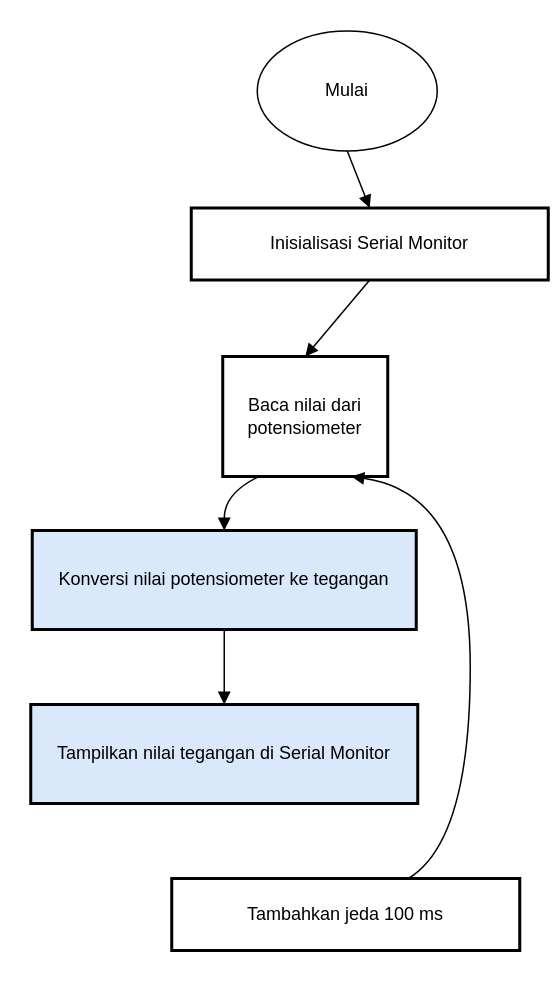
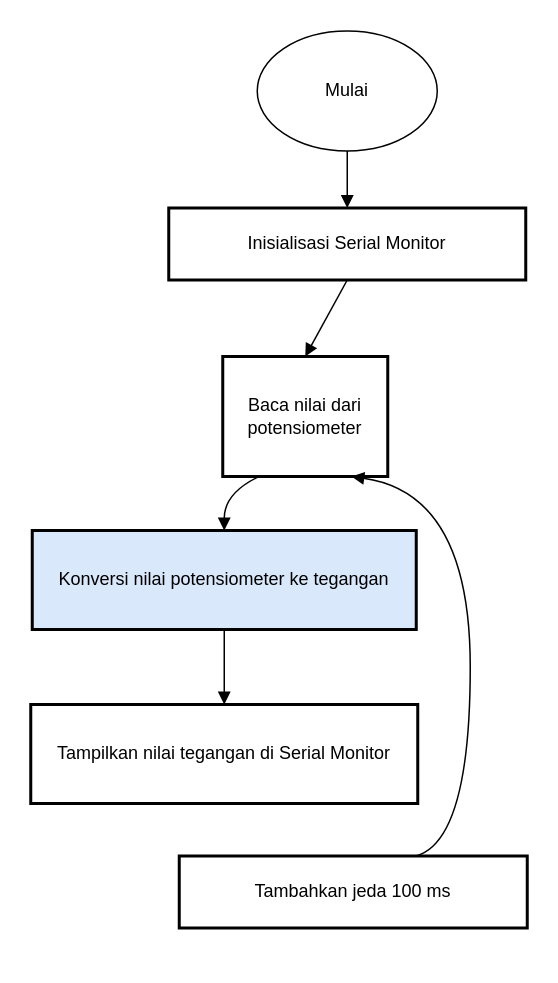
(370, 244) -> (347, 244)
(224, 754) -> (224, 754)
(346, 914) -> (353, 892)
